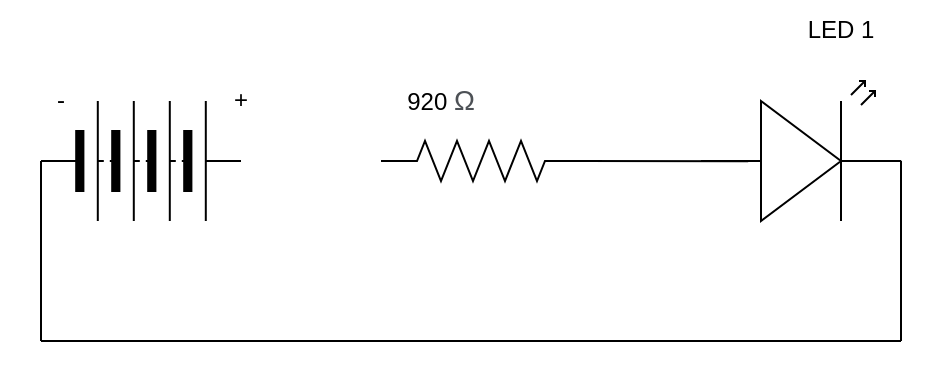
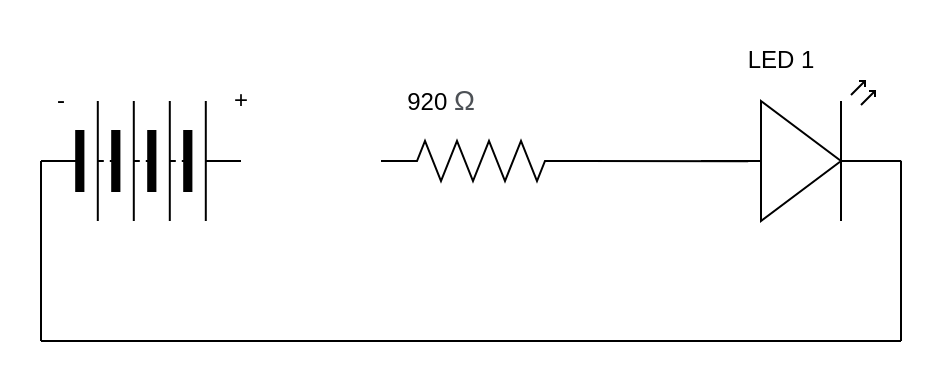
(841, 31) -> (781, 61)
